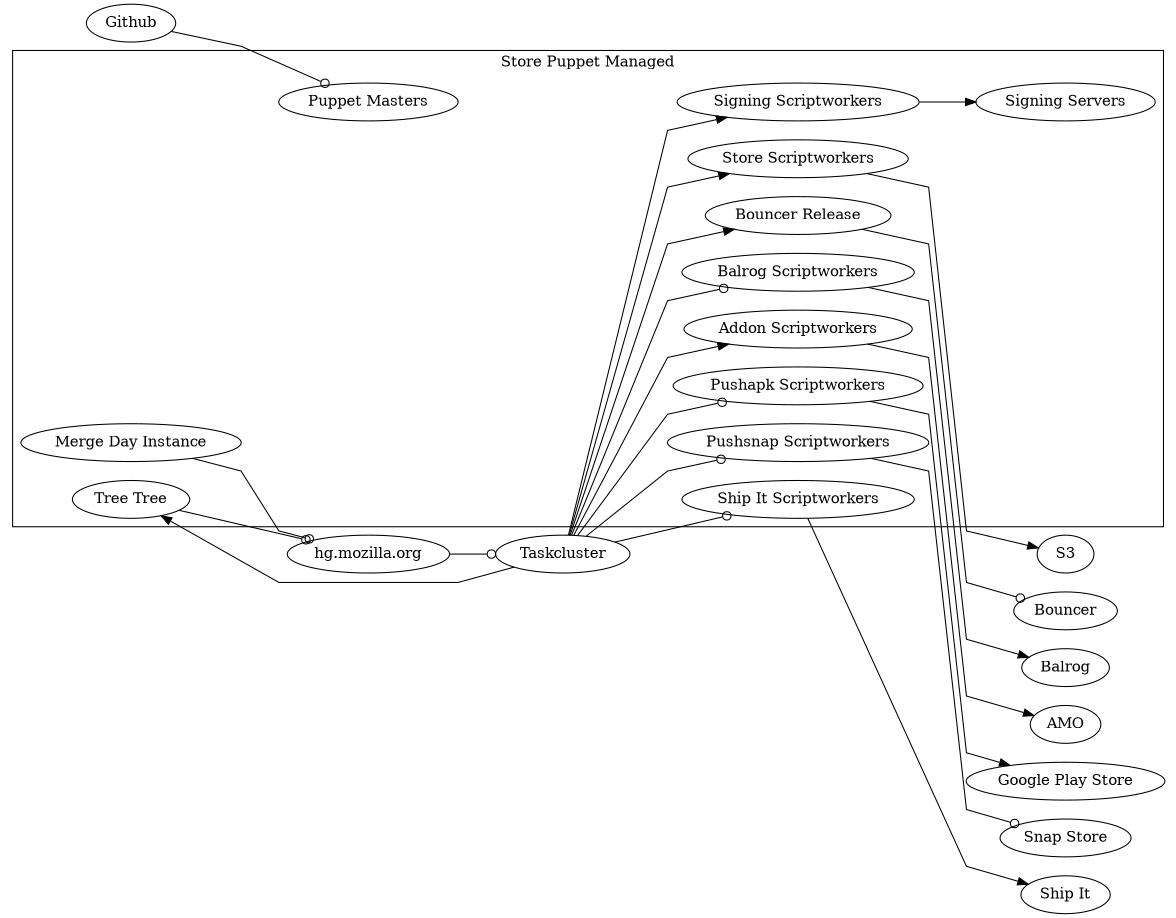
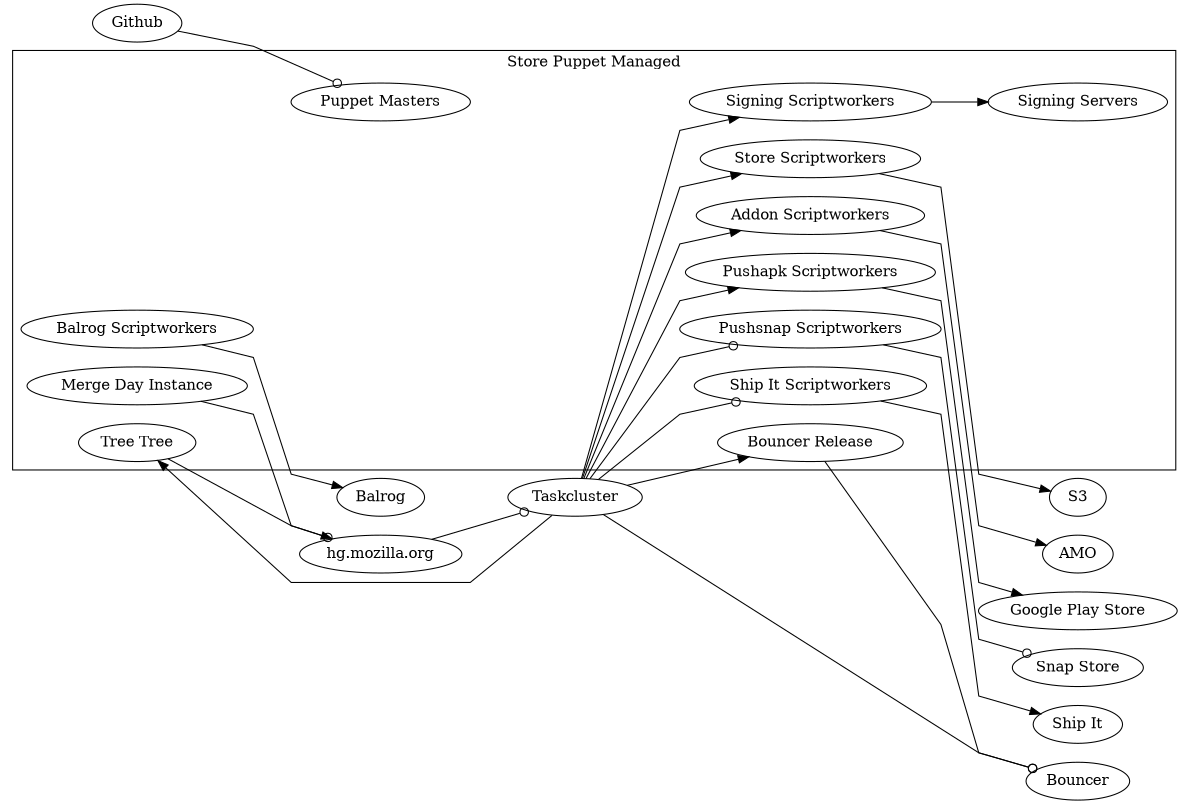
(630, 393) -> (813, 648)
(638, 454) -> (644, 368)
(254, 491) -> (269, 460)
